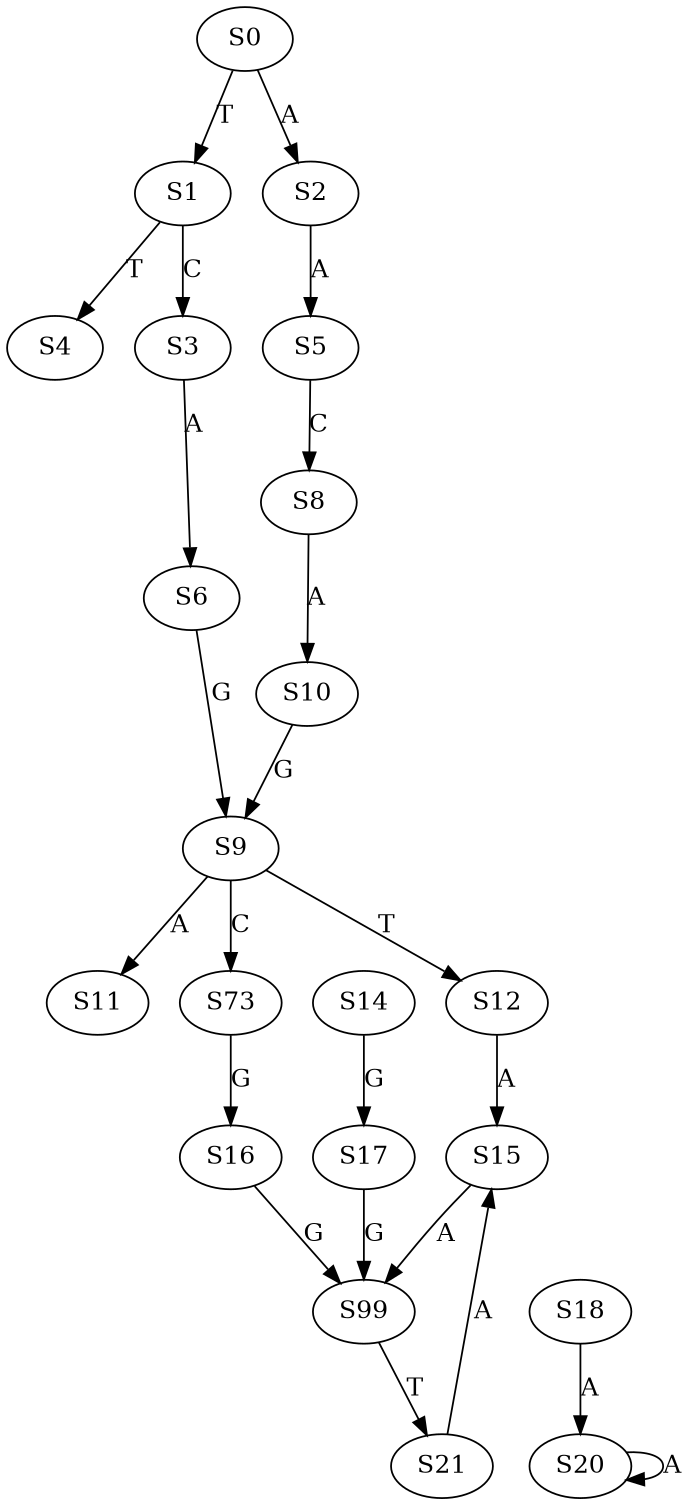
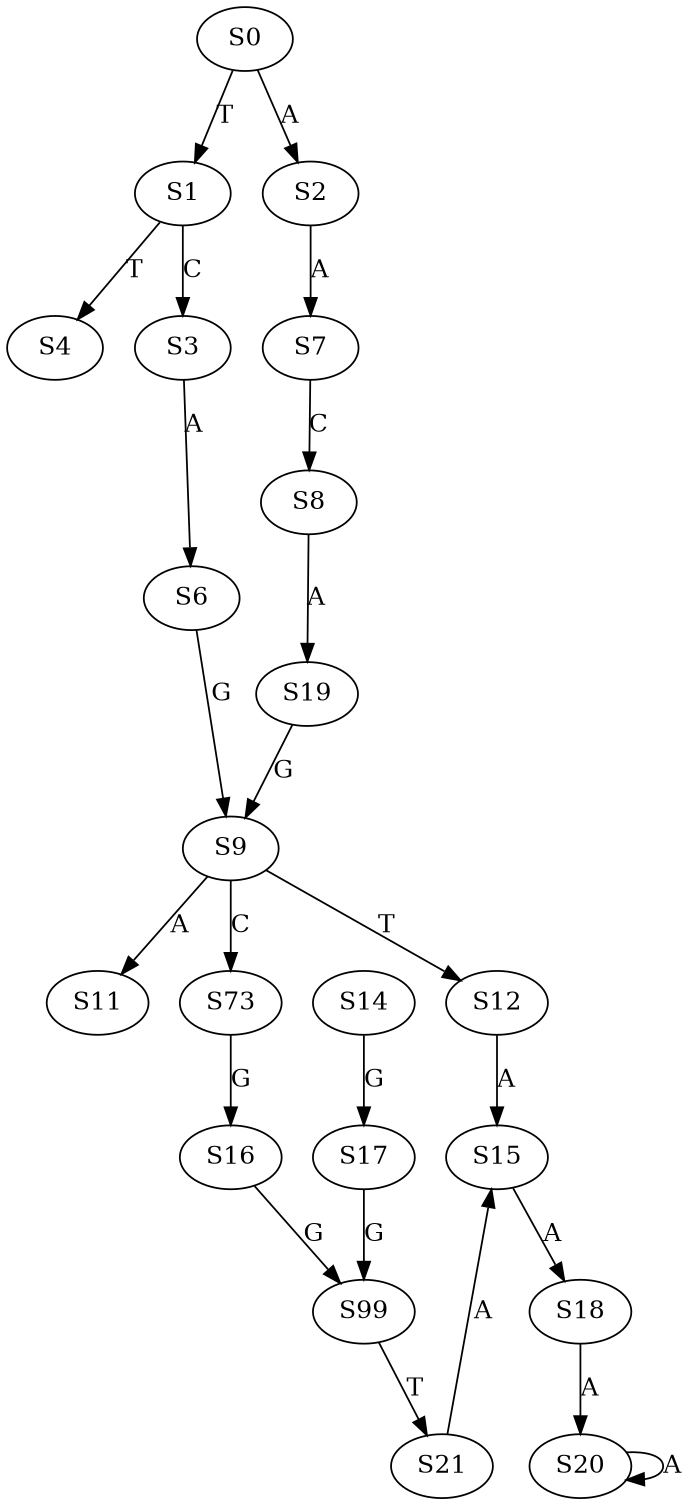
(311, 348) -> (311, 348)
(307, 694) -> (307, 694)
(433, 1226) -> (534, 1226)
